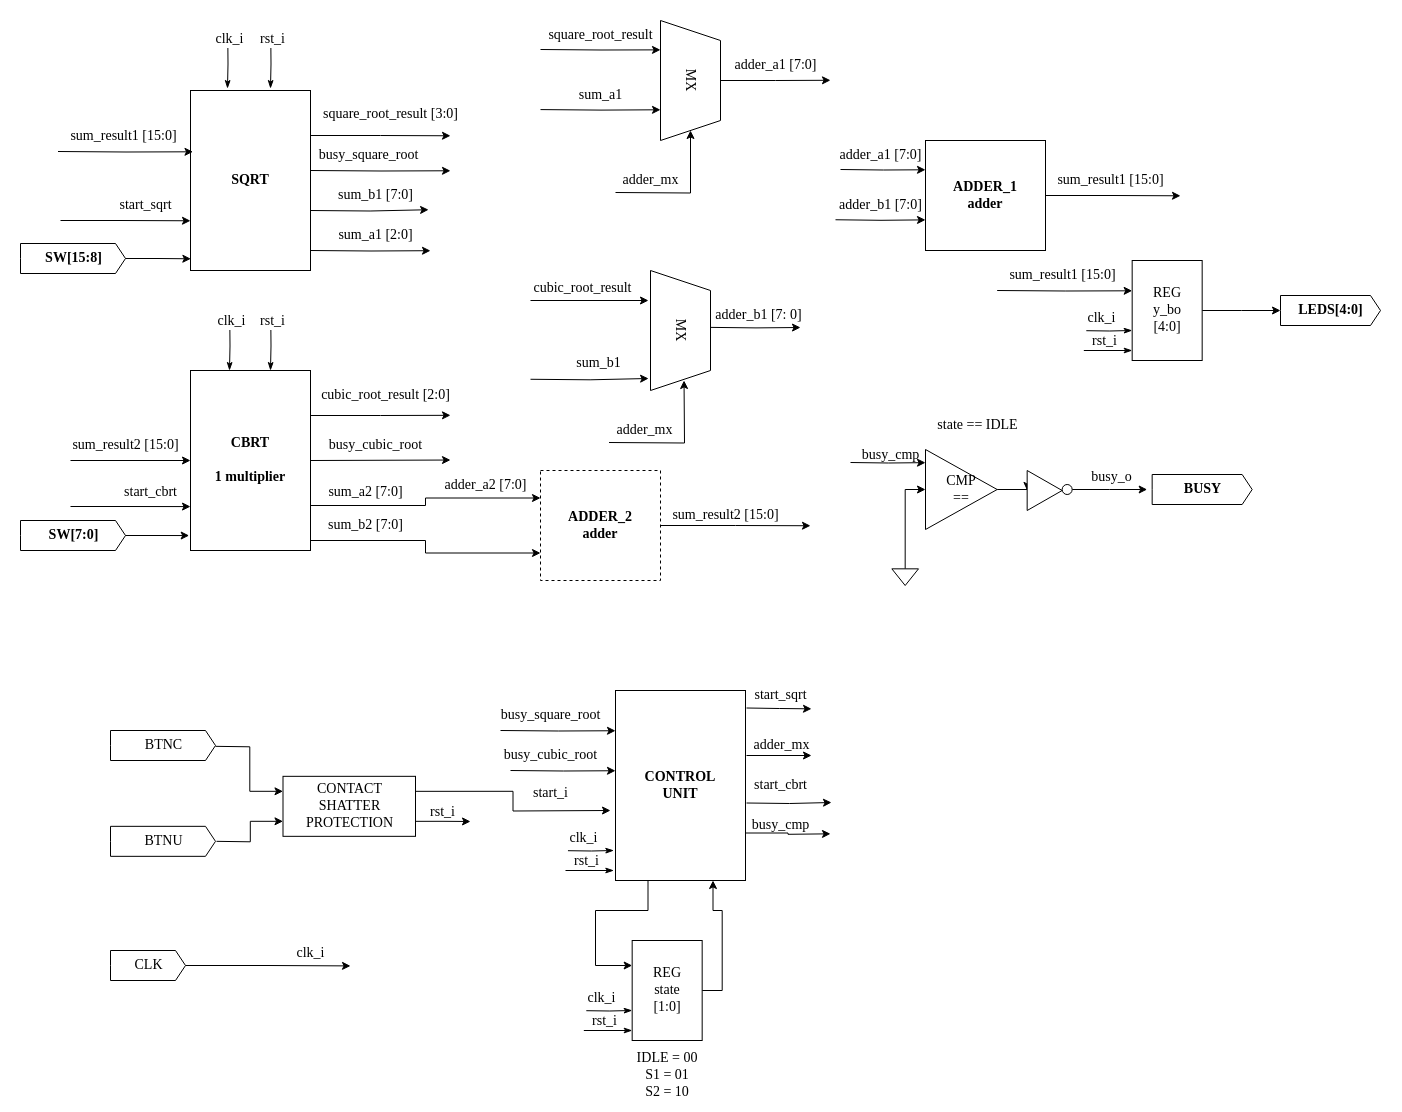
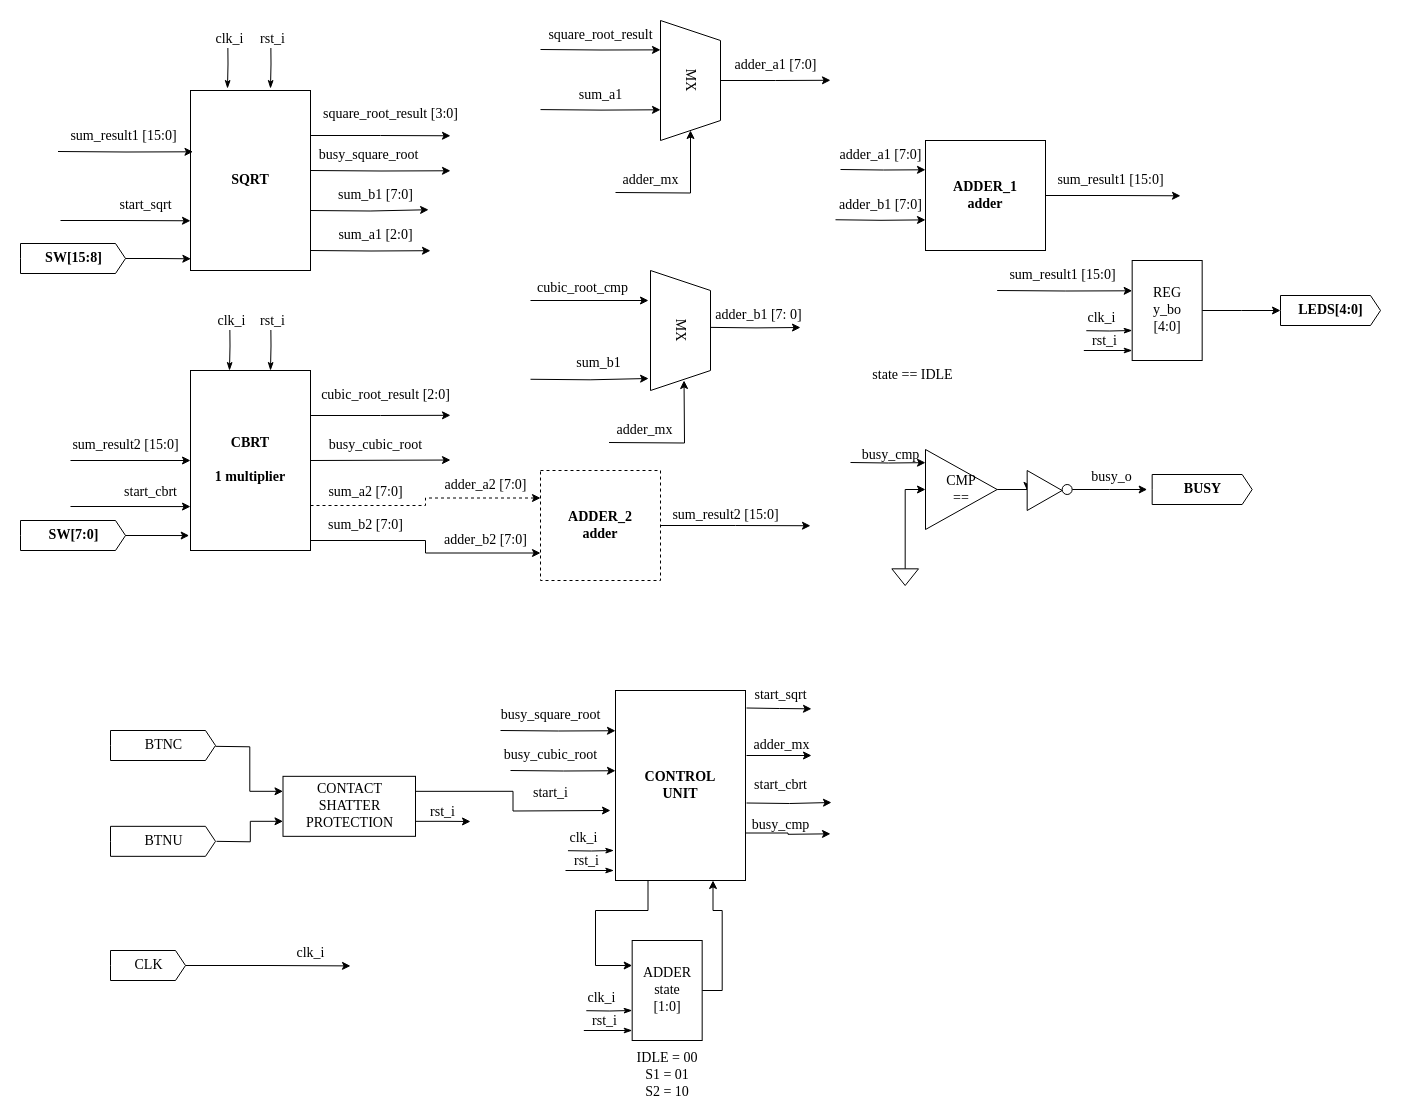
(583, 289) -> (583, 289)
(977, 426) -> (912, 376)
(425, 506) -> (425, 506)
none -> (486, 541)
(668, 991) -> (668, 991)
